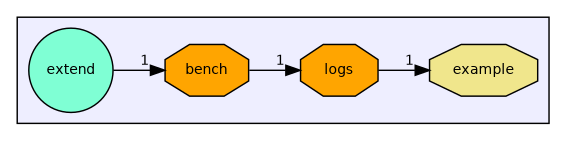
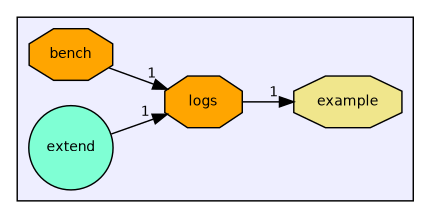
(132, 70) -> (132, 127)
